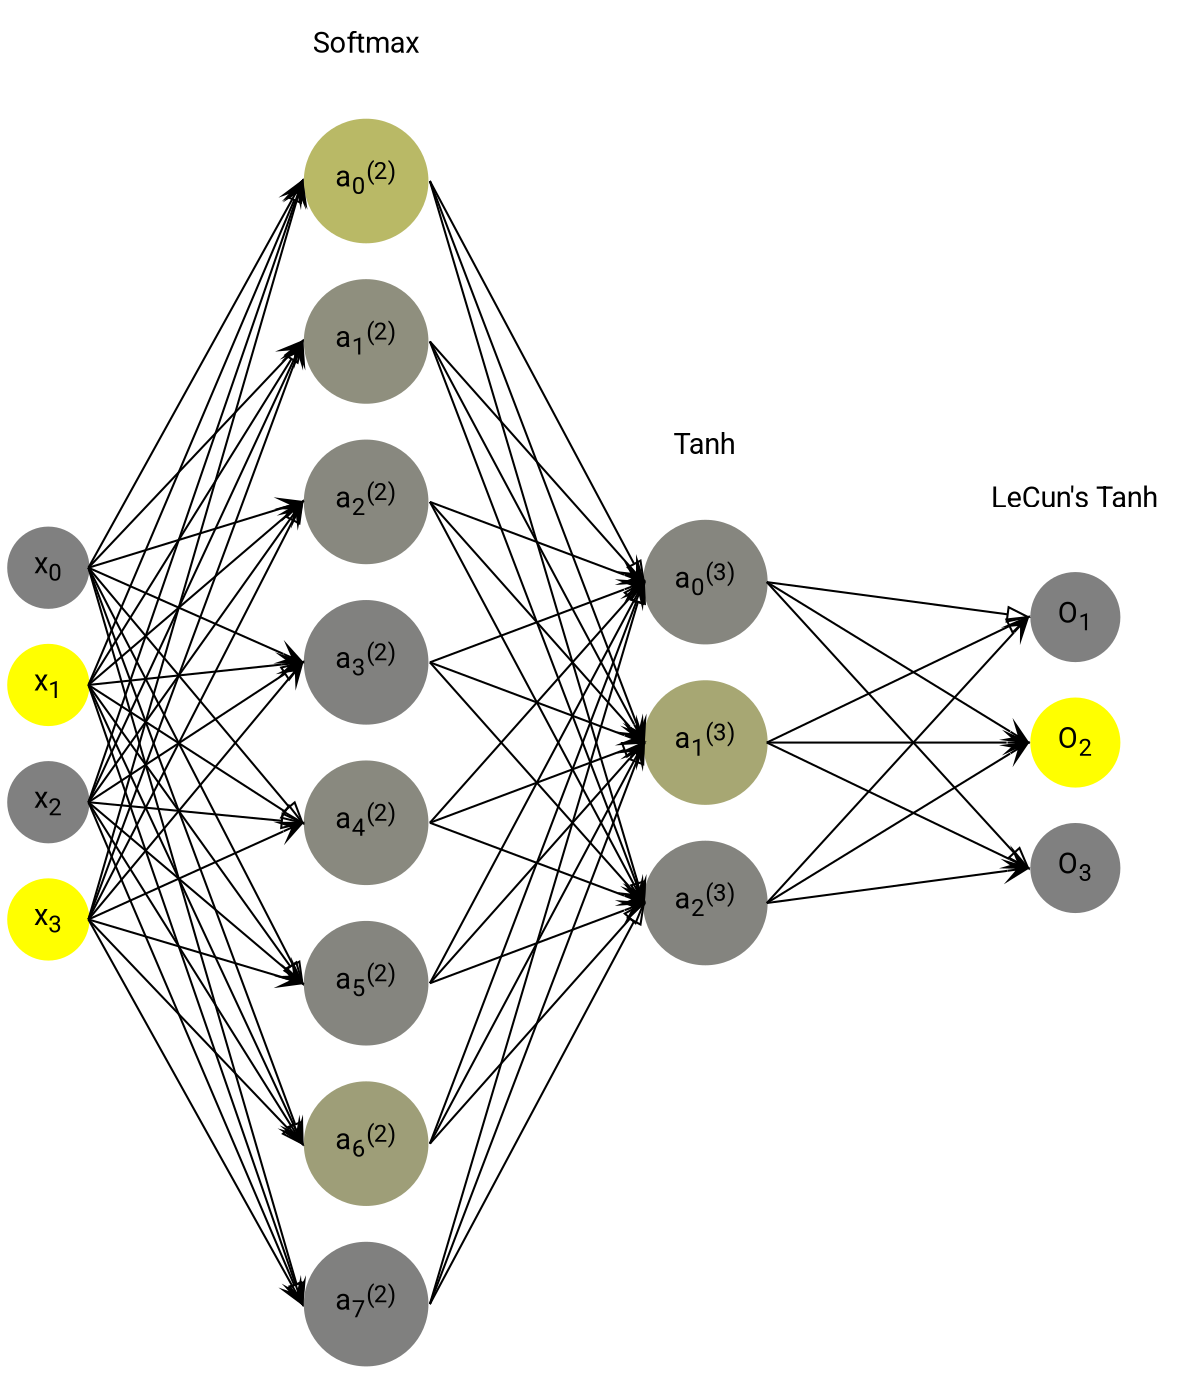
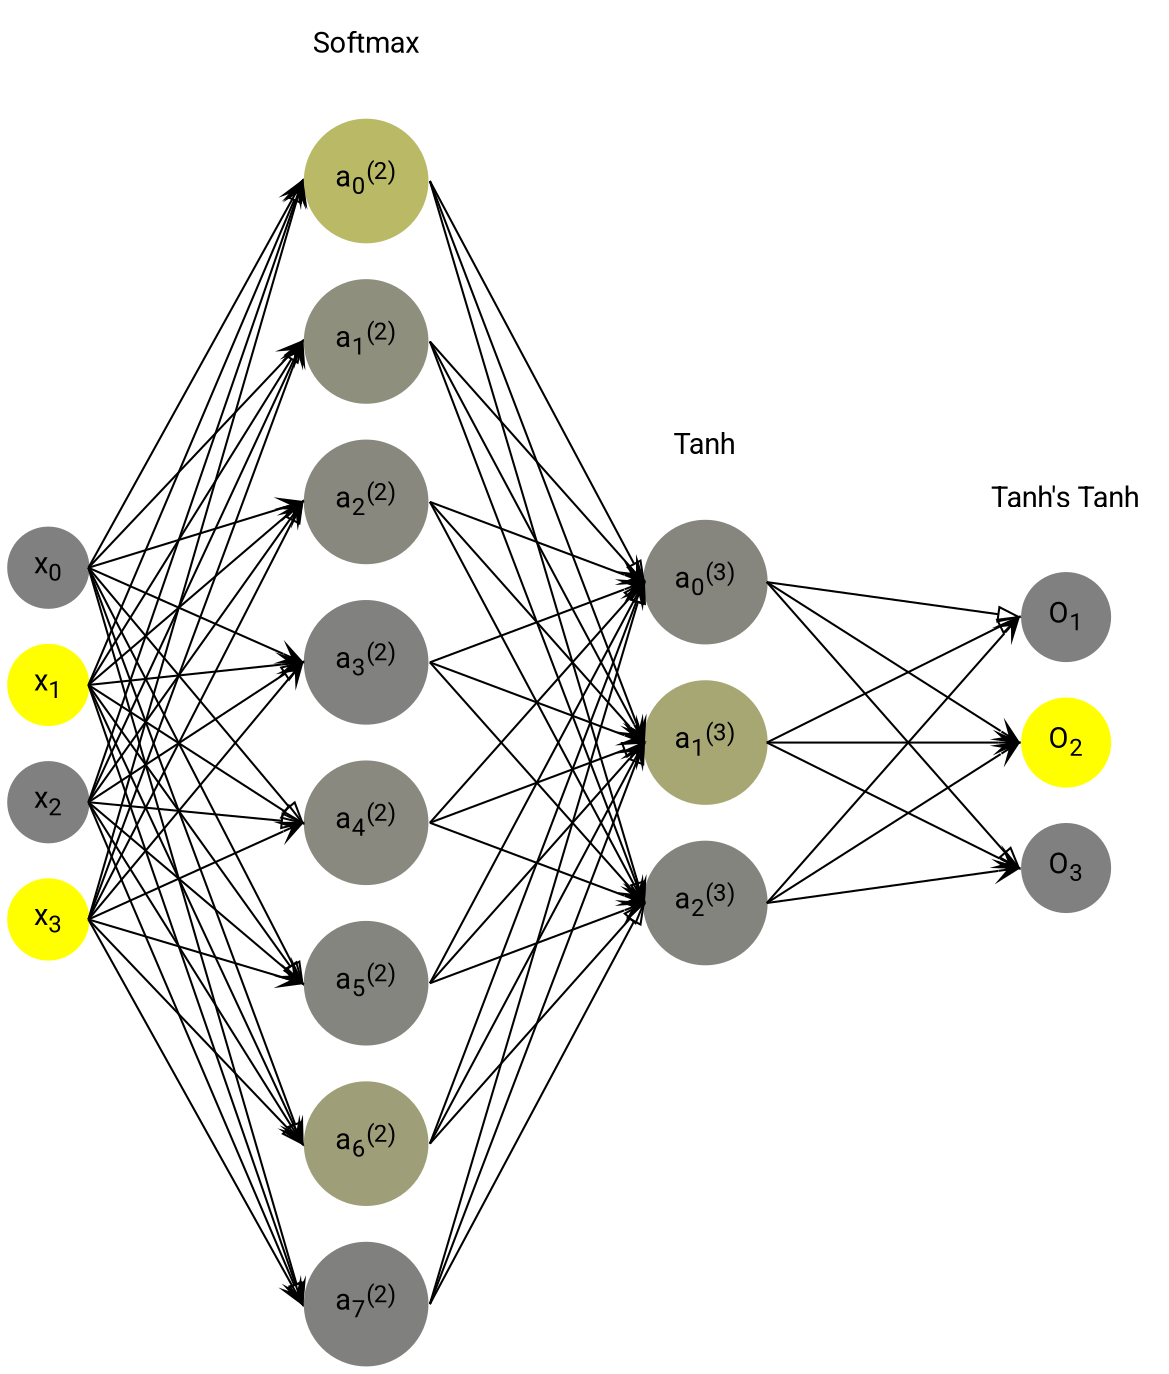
(1075, 500) -> (1066, 500)
